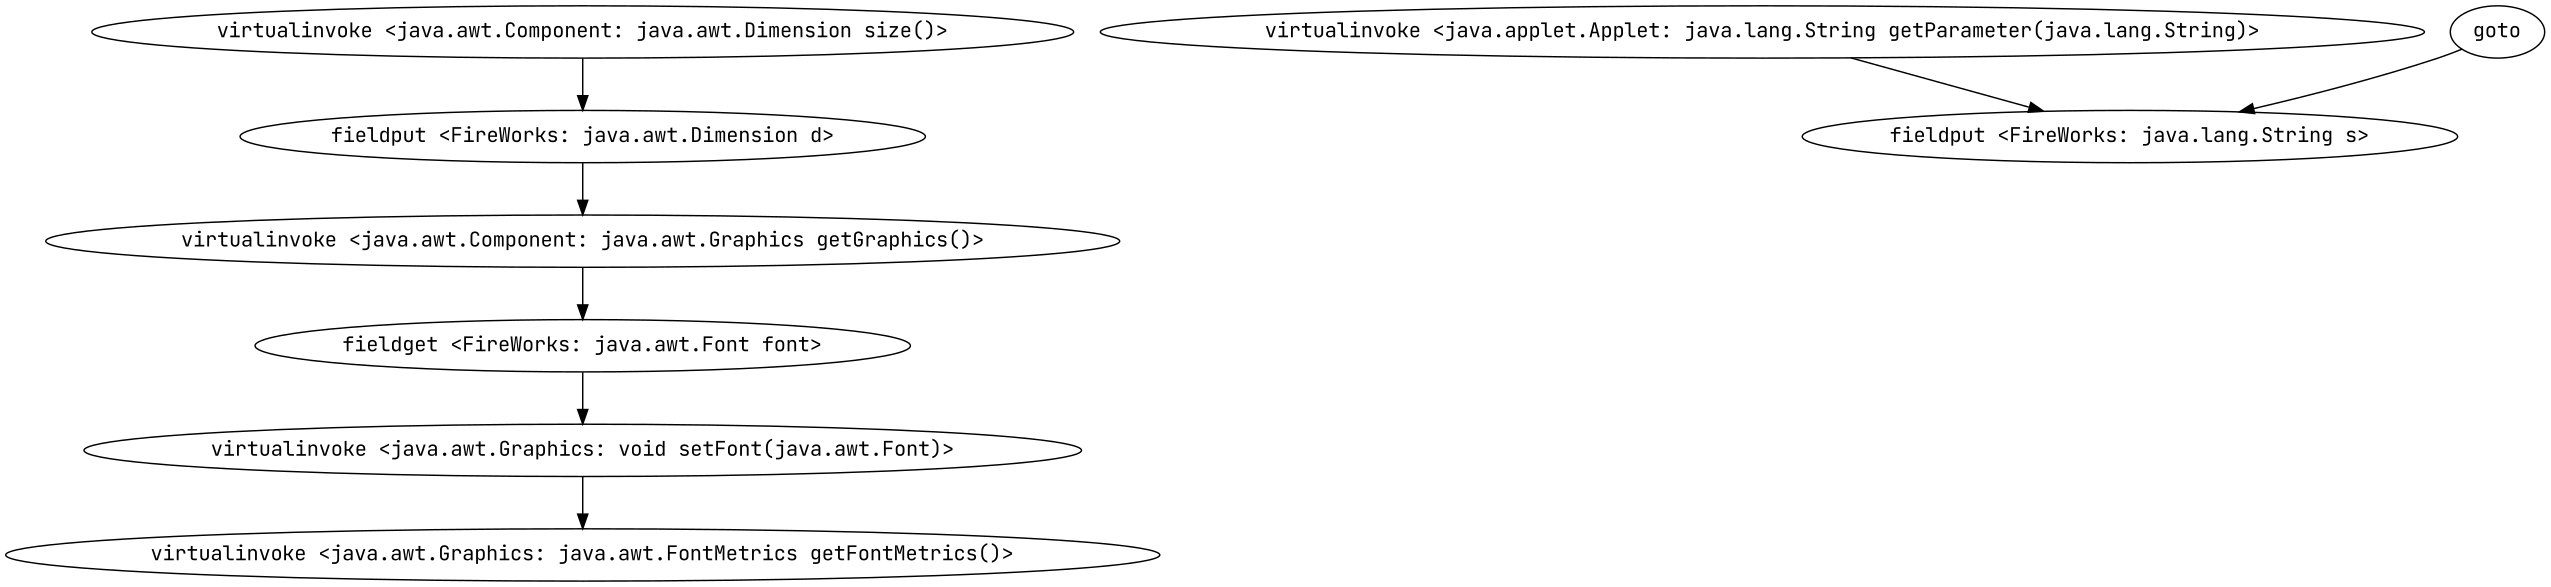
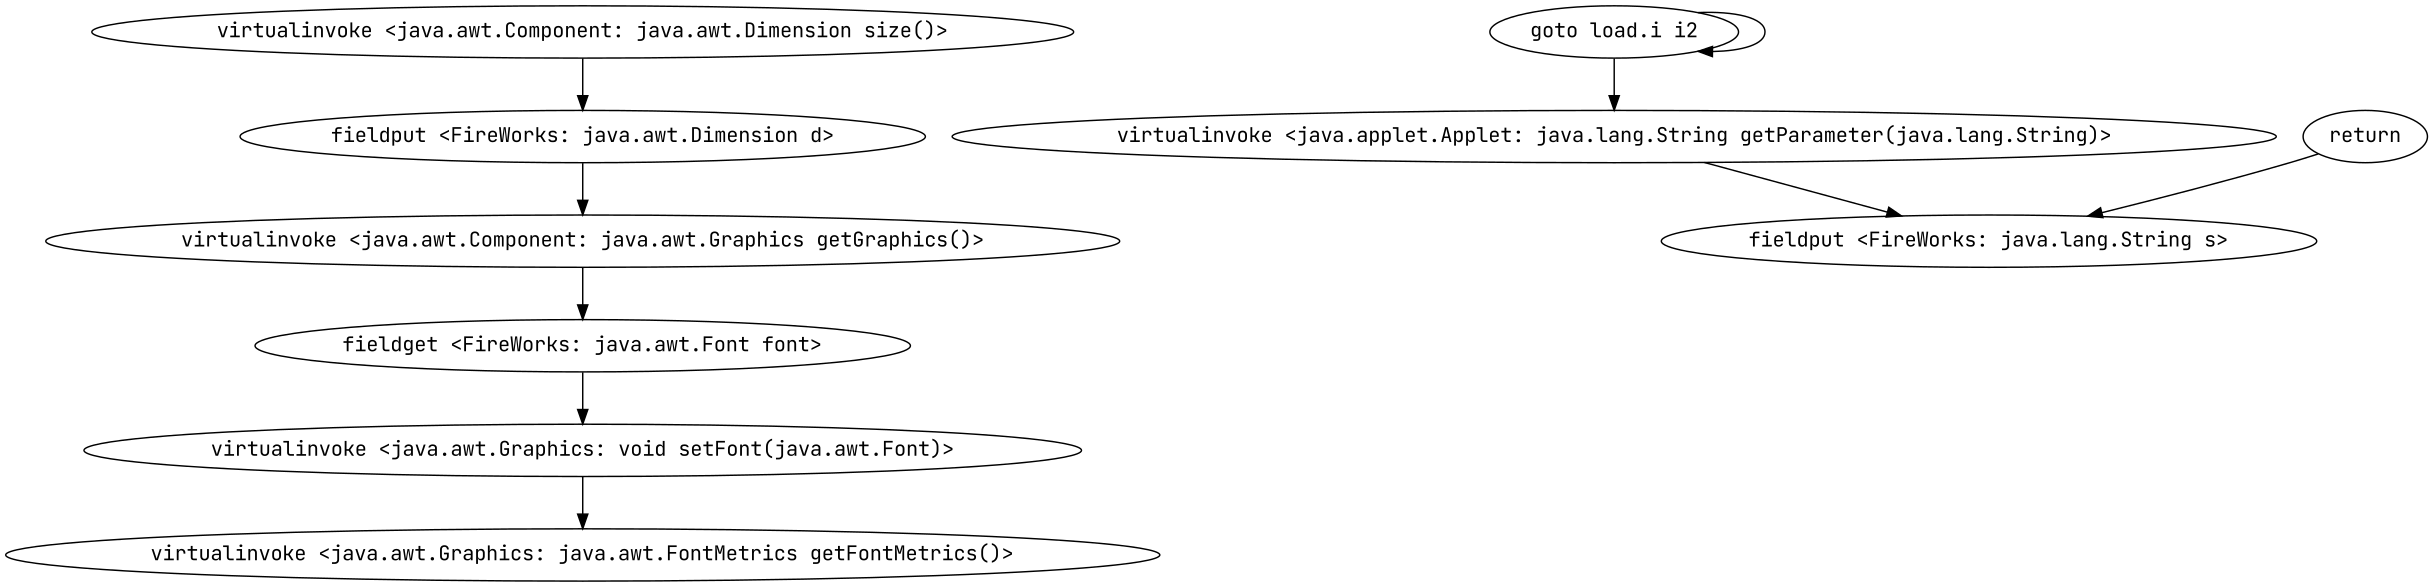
none -> (1614, 32)
(2497, 32) -> (2365, 137)
